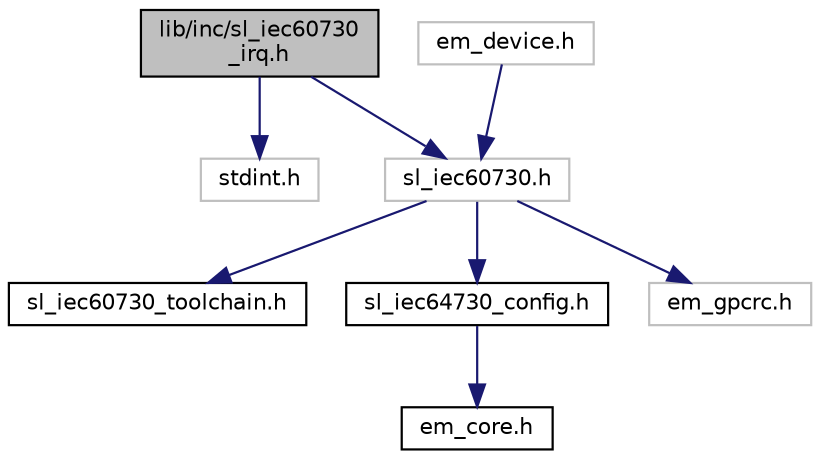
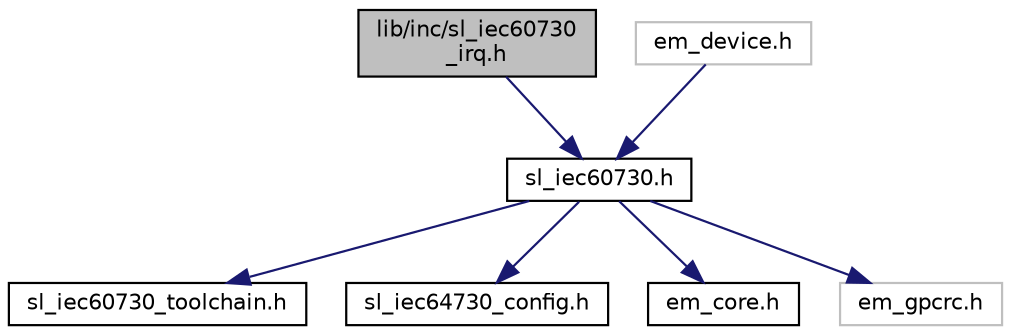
(260, 180) -> none
(477, 180) -> (599, 180)
(477, 355) -> (653, 234)
